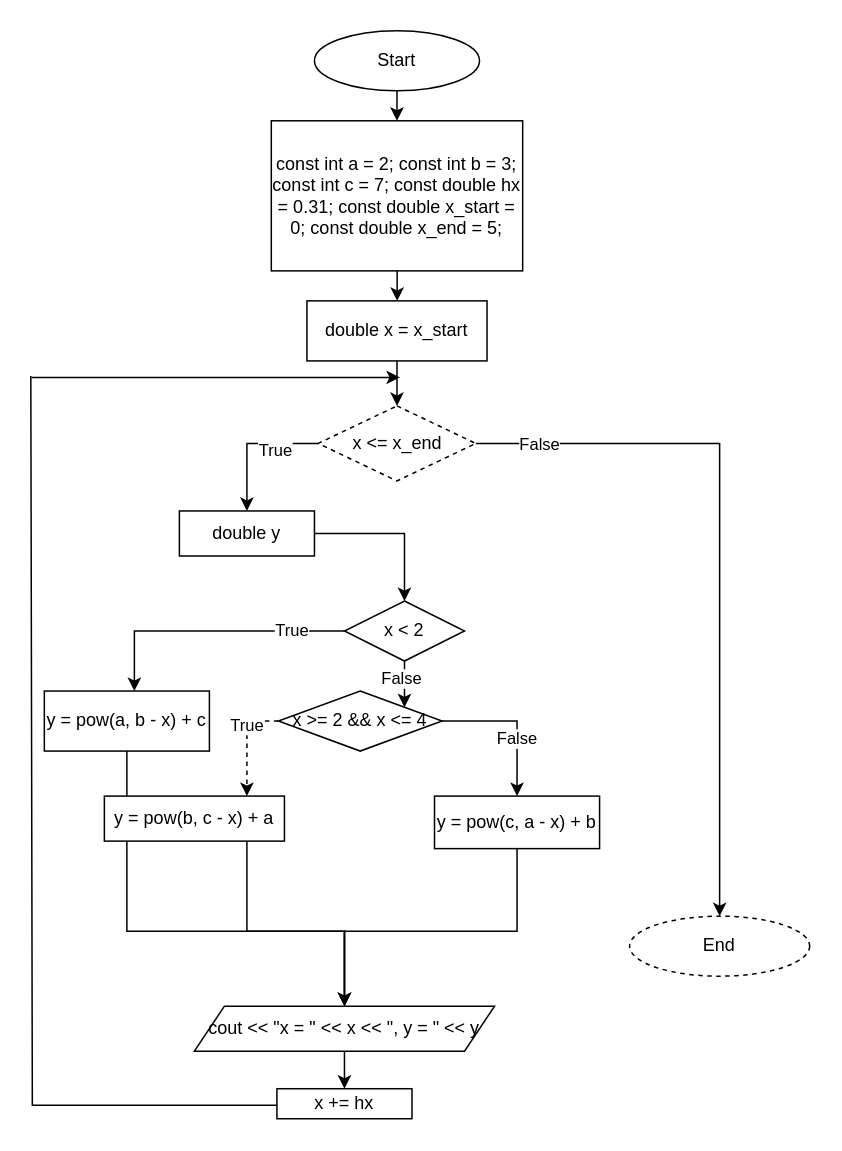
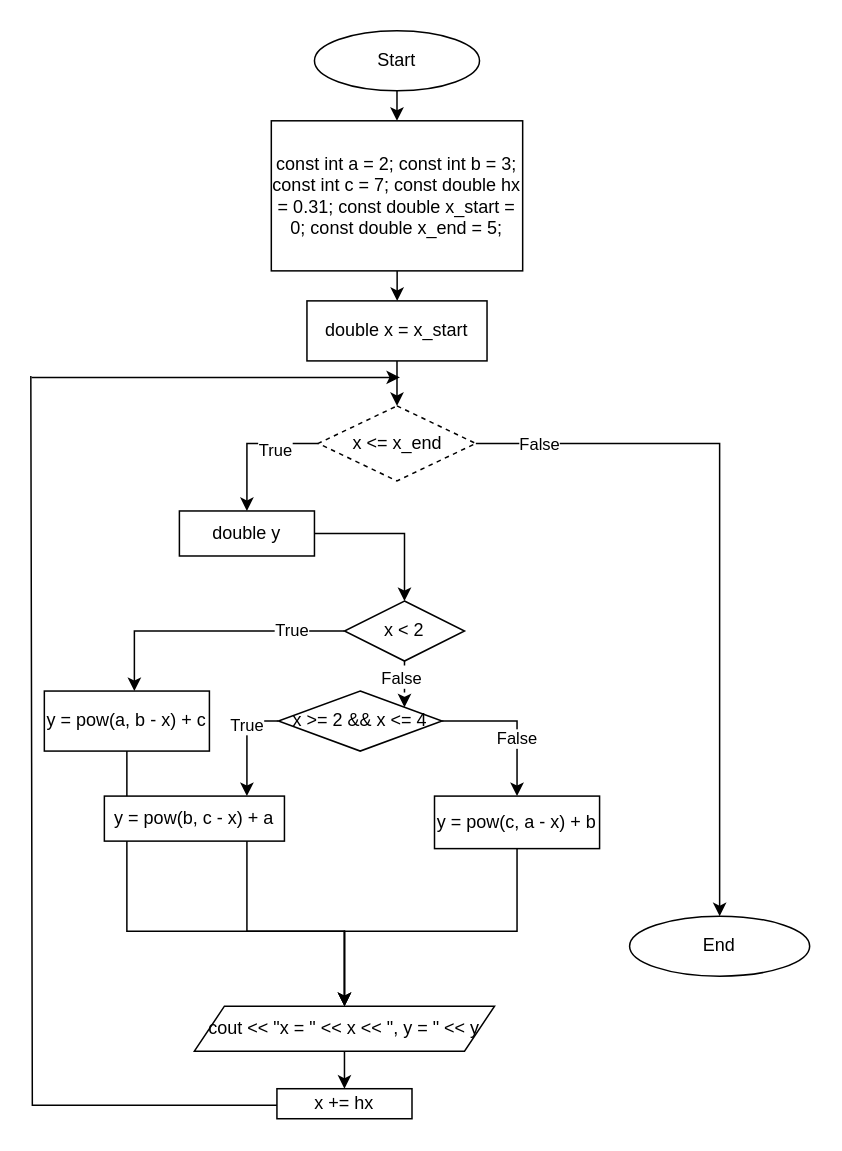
(404, 667) -> (404, 667)
(247, 761) -> (247, 761)
(719, 946) -> (719, 946)
